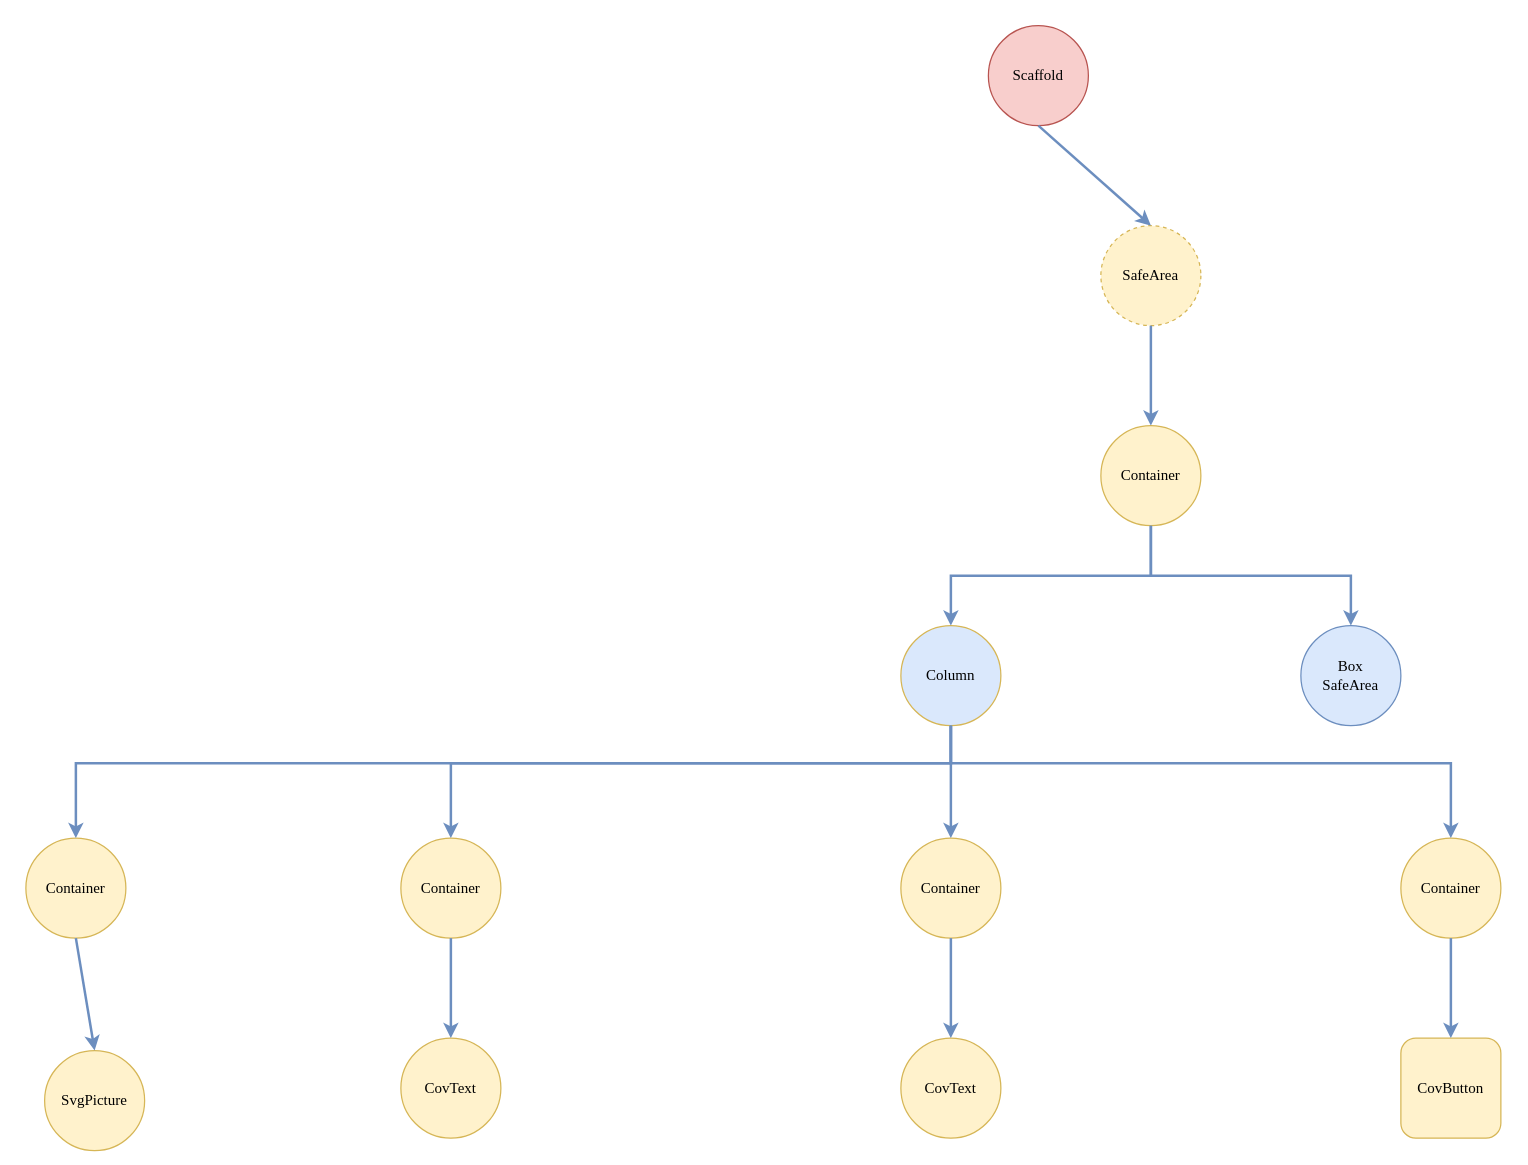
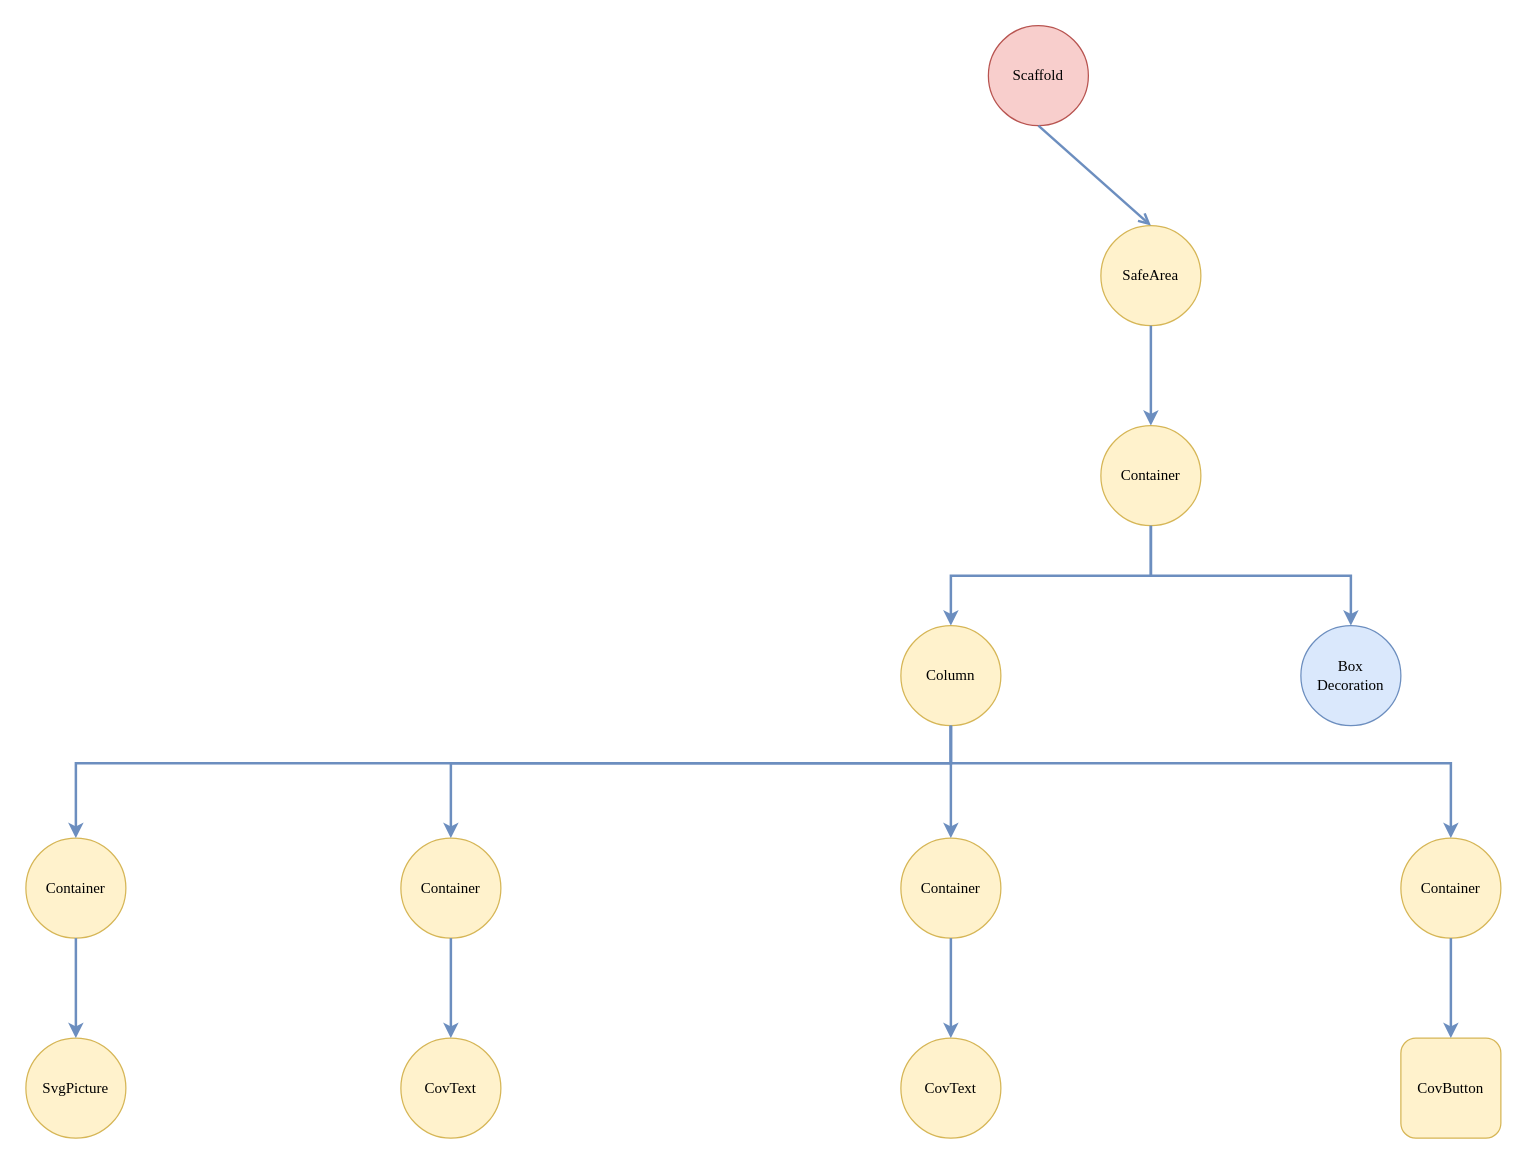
(1141, 217) -> (1142, 218)
(1151, 276) -> (1151, 276)
(951, 676) -> (951, 676)
(1351, 676) -> (1351, 676)
(94, 1101) -> (76, 1088)
